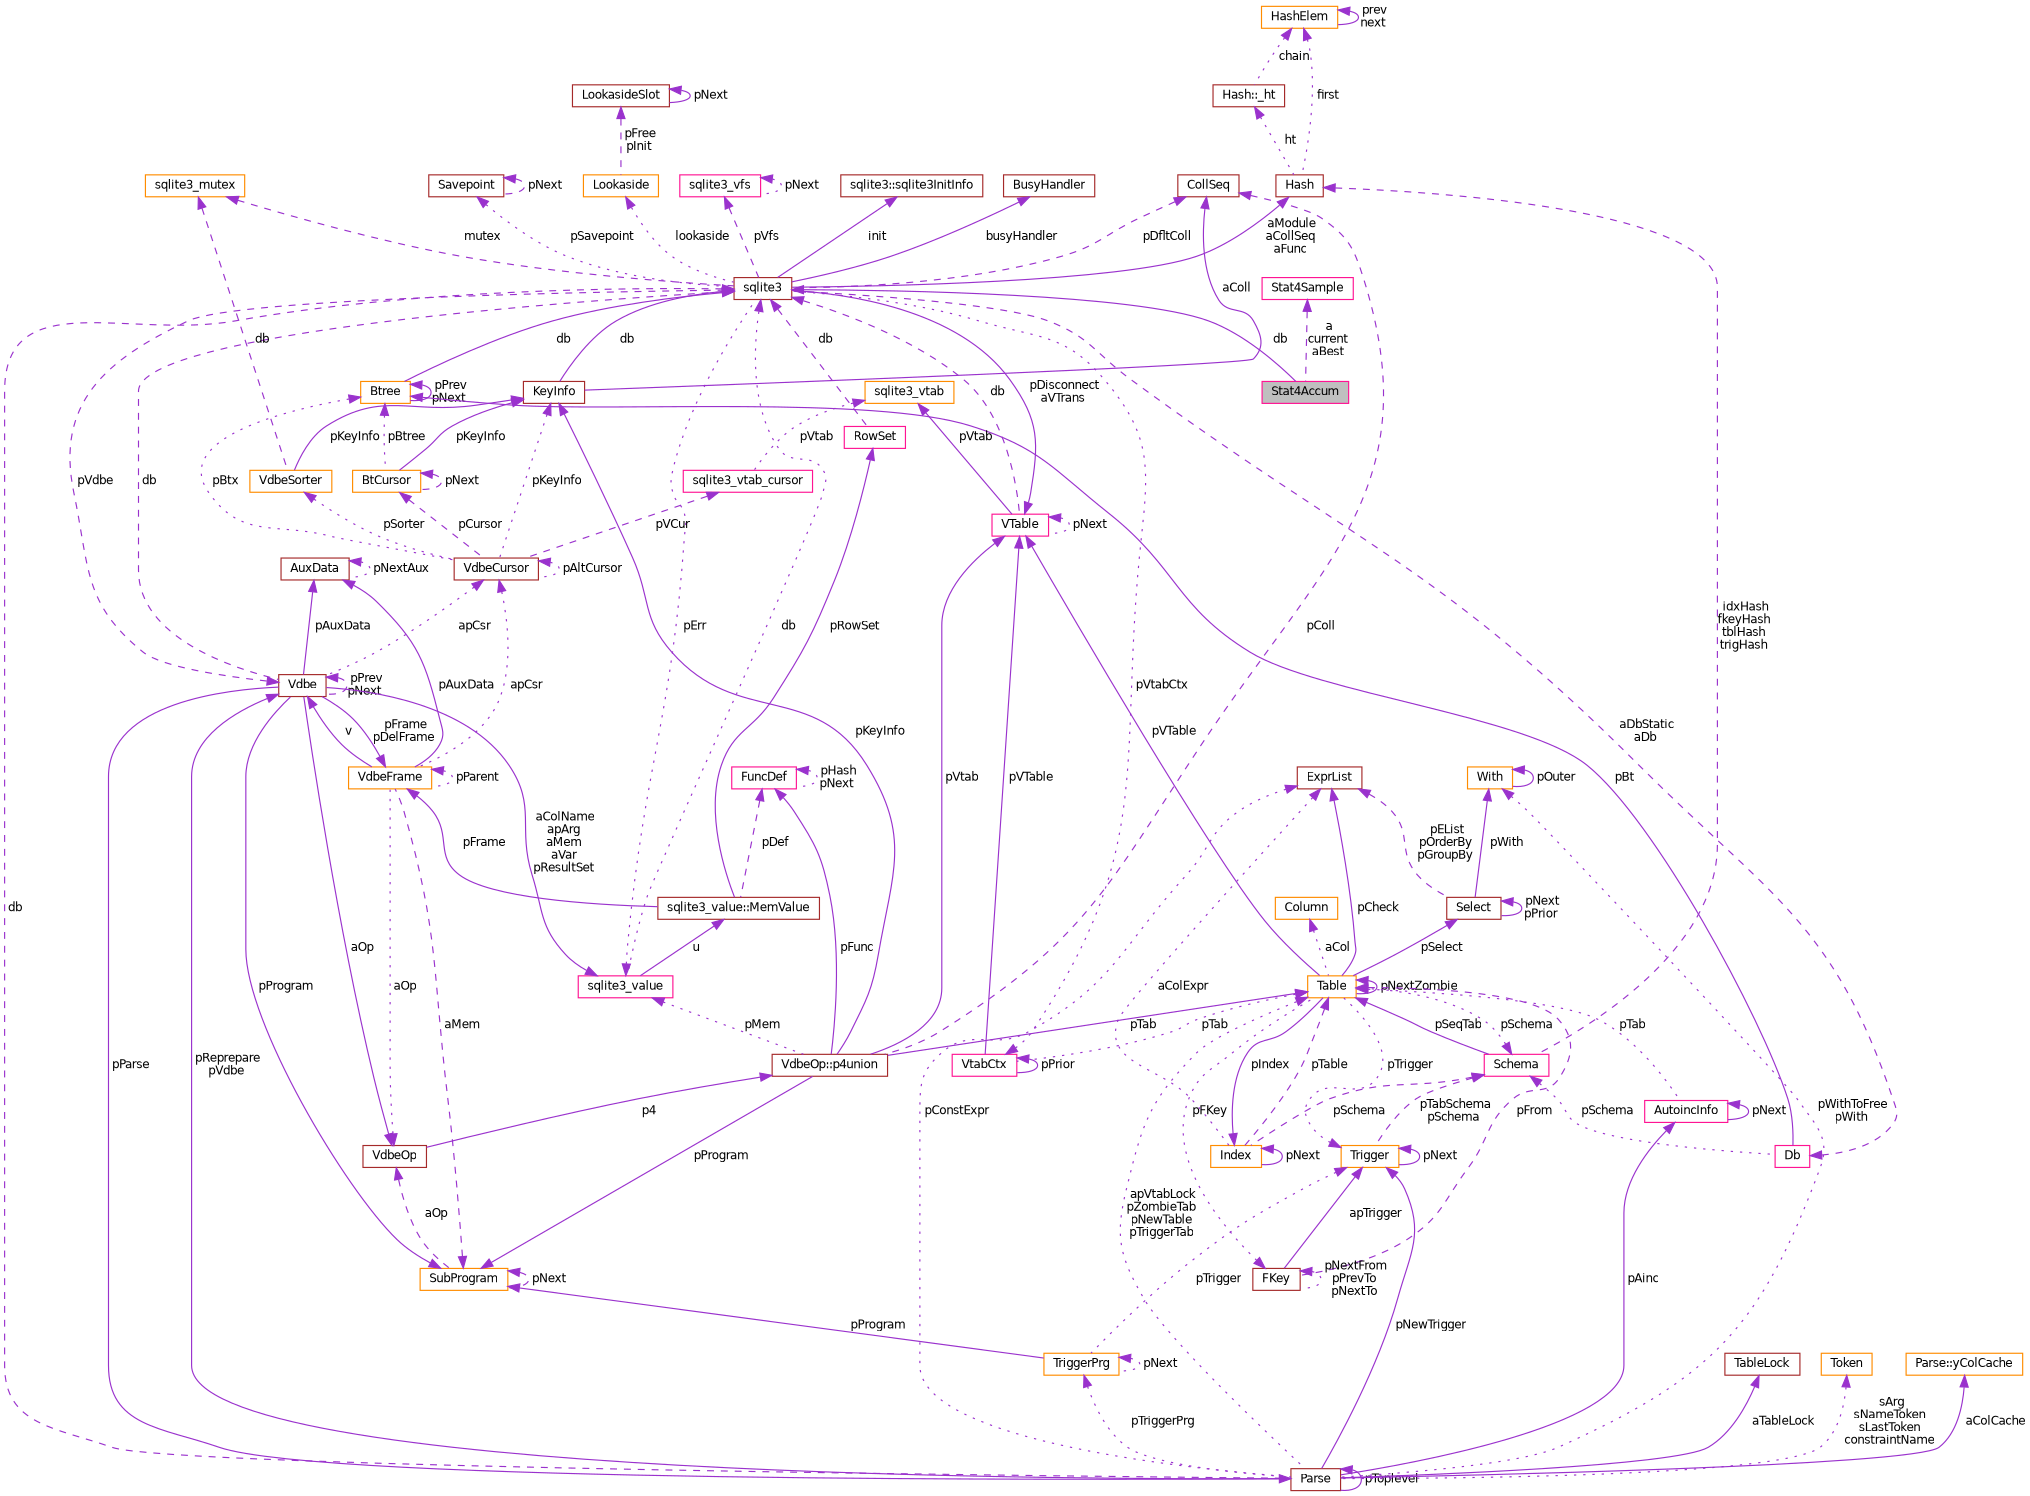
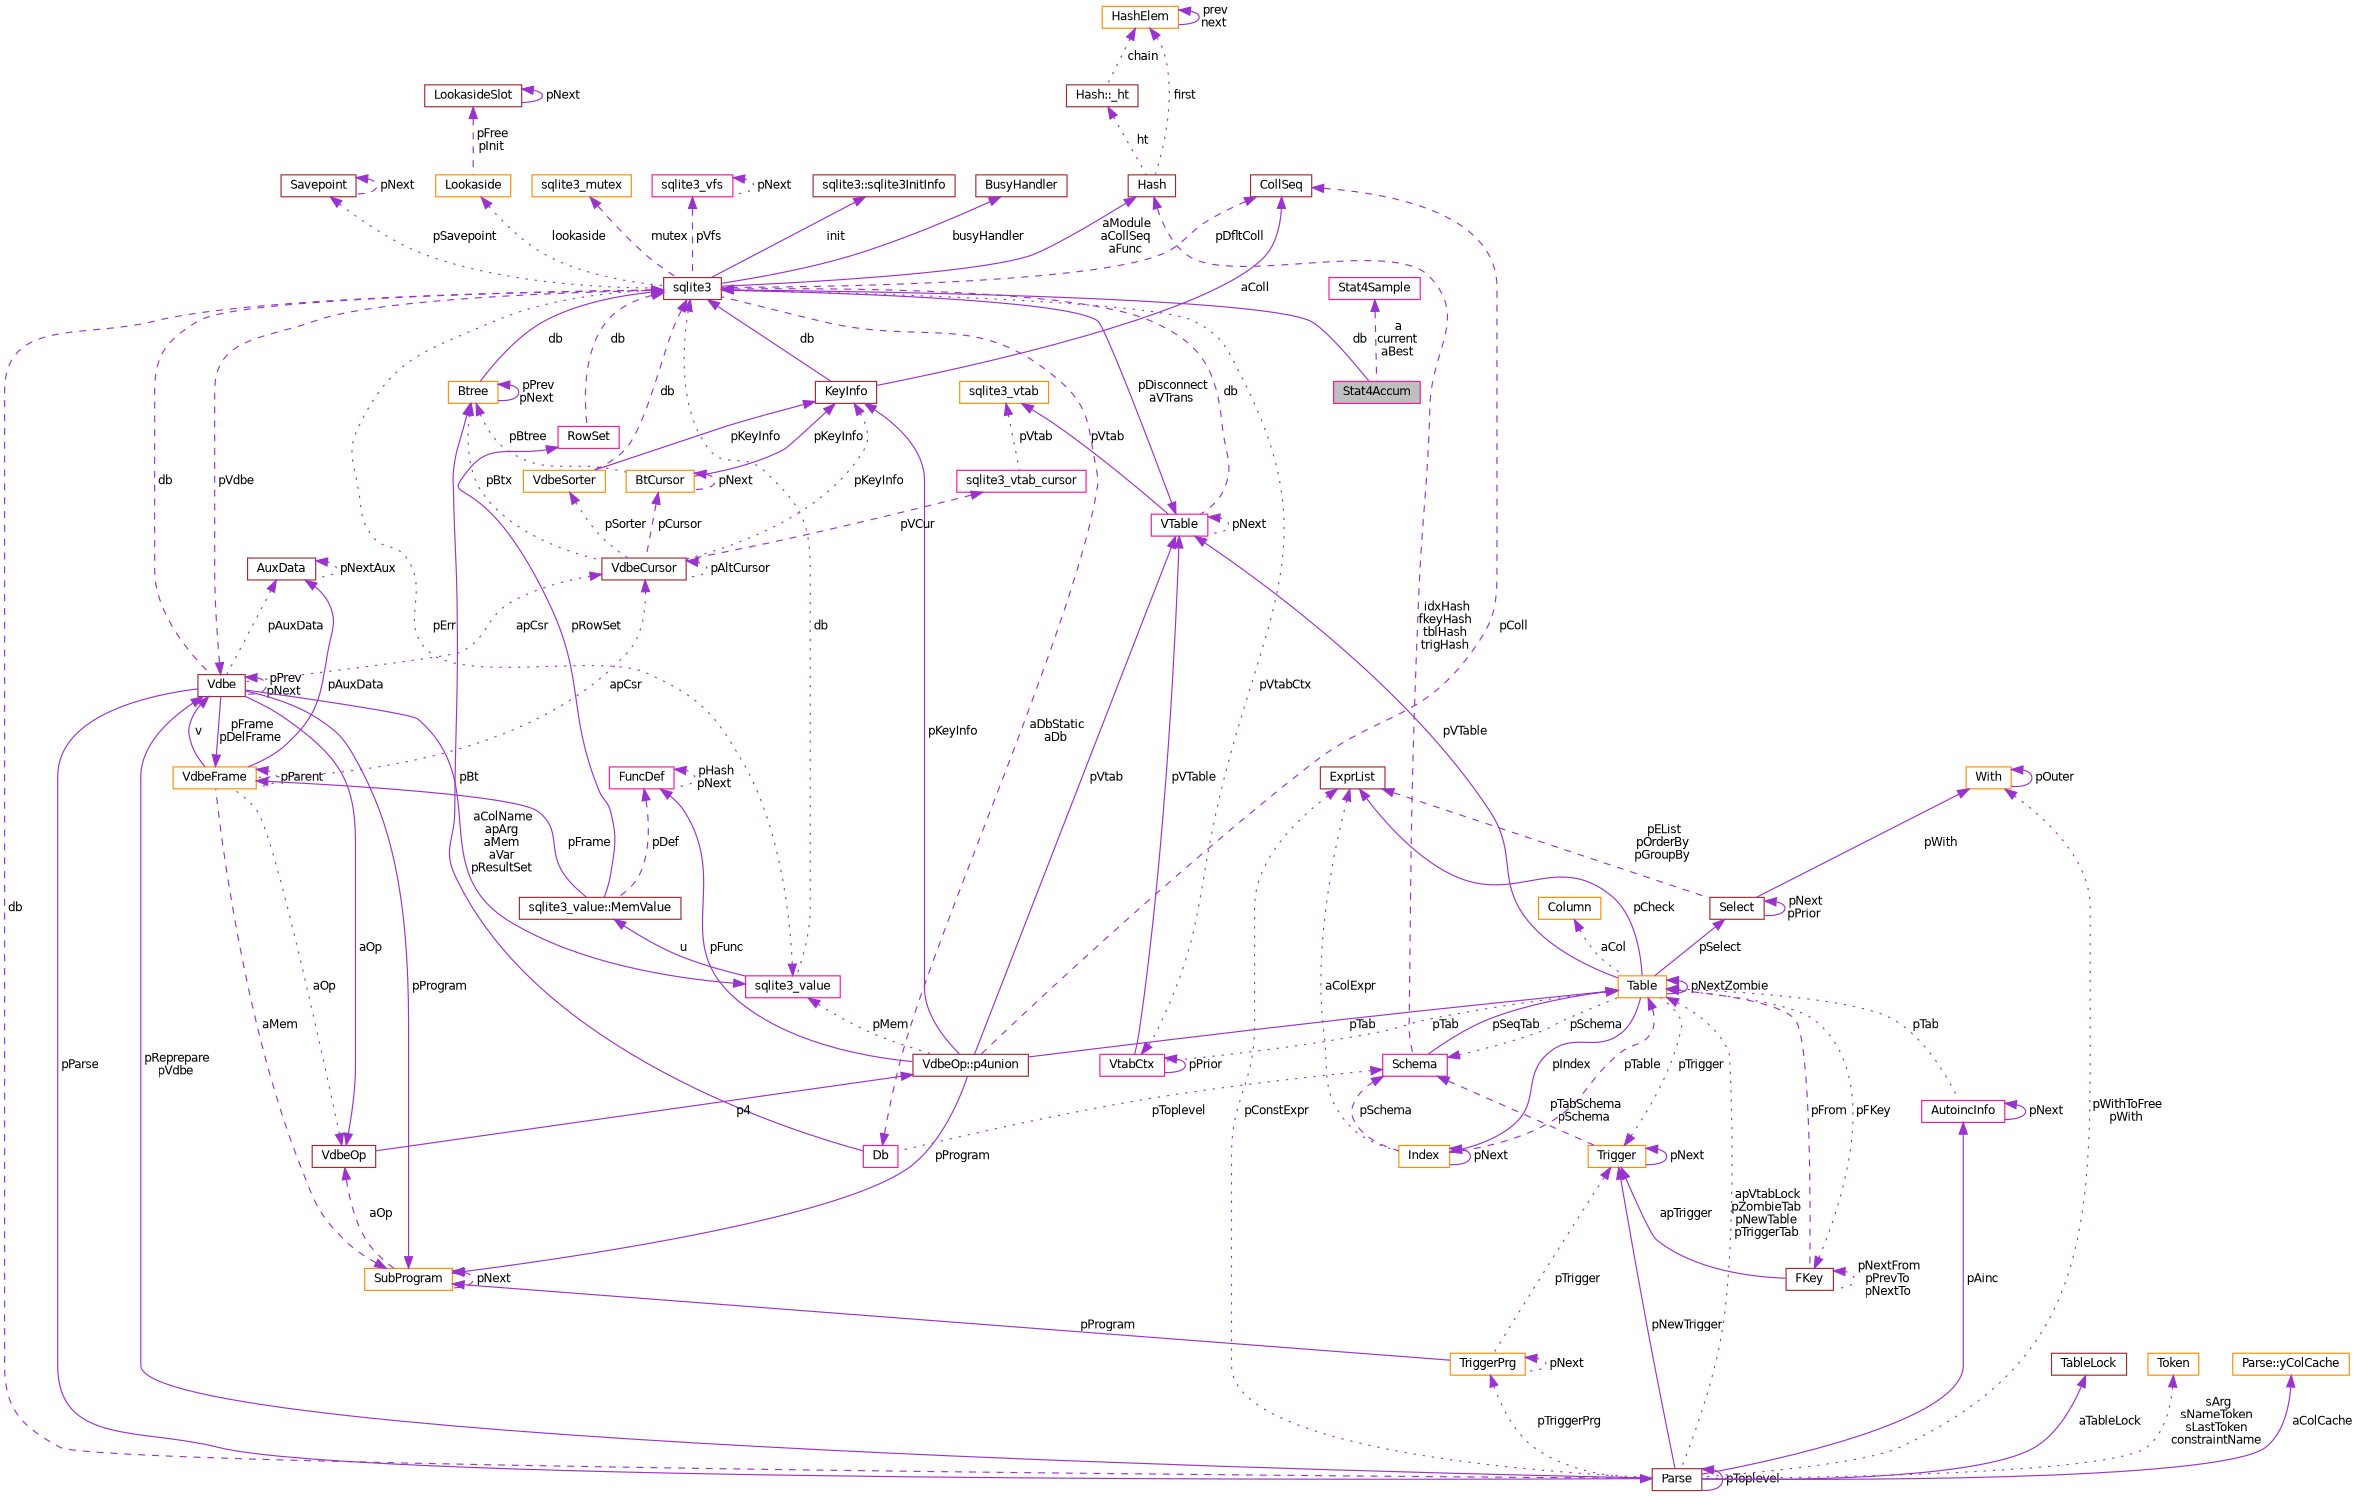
(243, 333) -> (650, 399)
(308, 633) -> (249, 633)
(1606, 1111) -> (1177, 1111)
